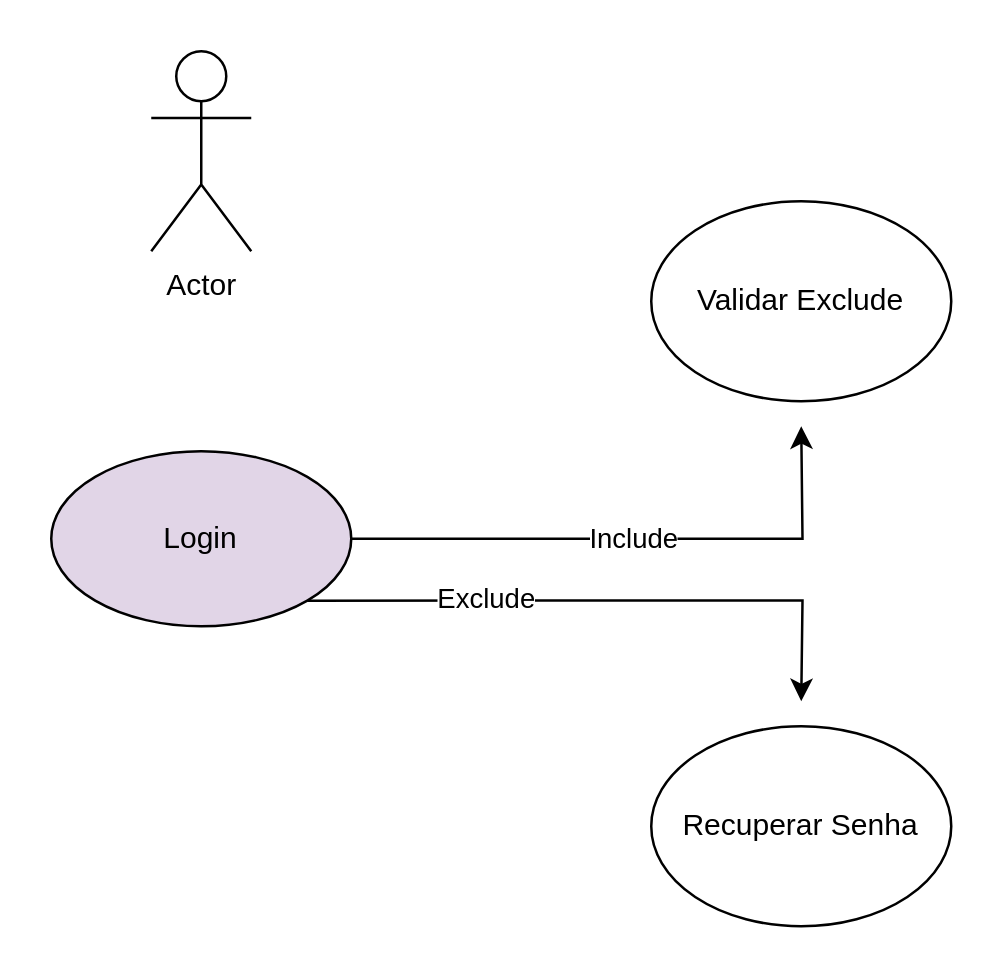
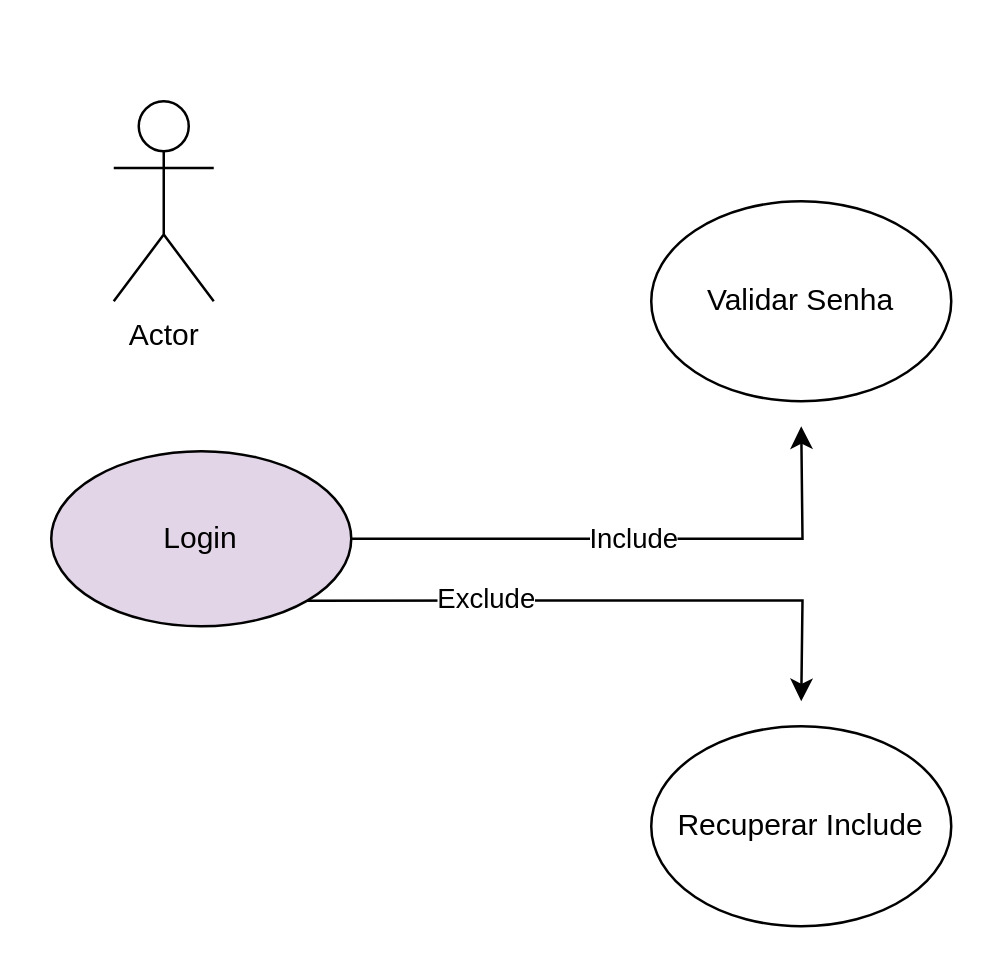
(201, 151) -> (164, 201)
(801, 301) -> (801, 301)
(801, 826) -> (801, 826)
